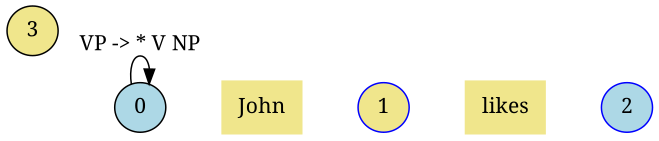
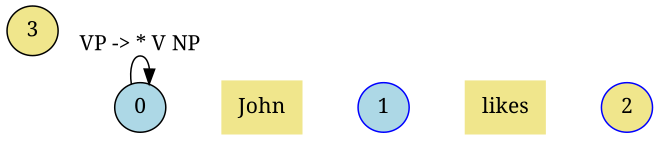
(384, 107) -> (384, 107)
(627, 107) -> (627, 107)
